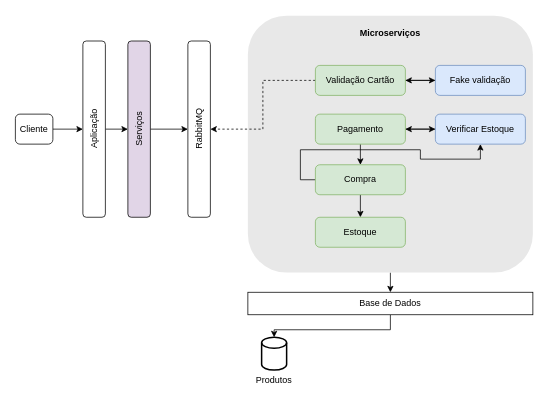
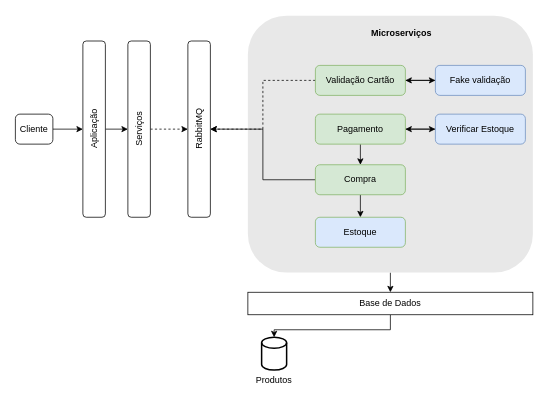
(390, 33) -> (402, 33)
(139, 129) -> (139, 129)
(167, 129) -> (167, 129)
(349, 150) -> (263, 175)
(360, 232) -> (360, 232)
